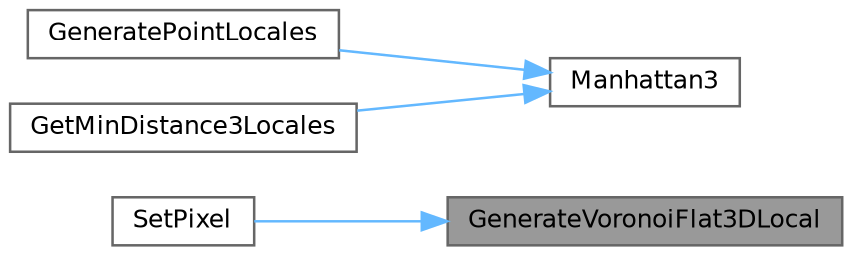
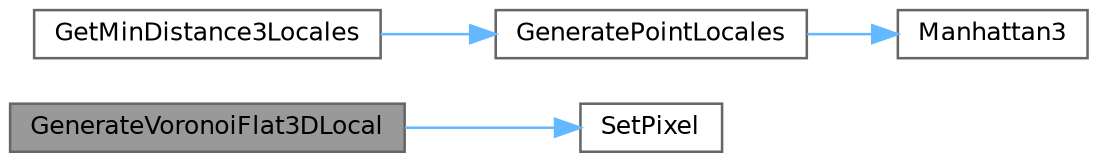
(441, 102) -> (425, 34)
(338, 221) -> (480, 128)
